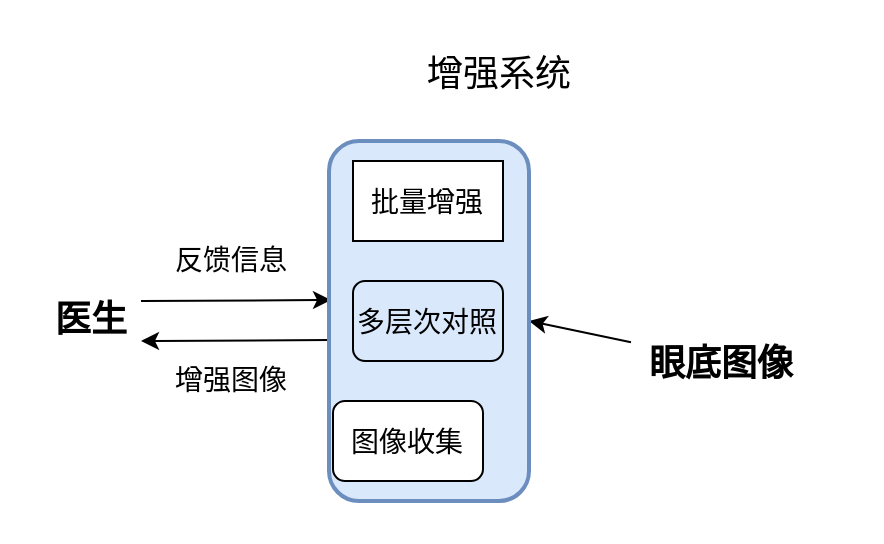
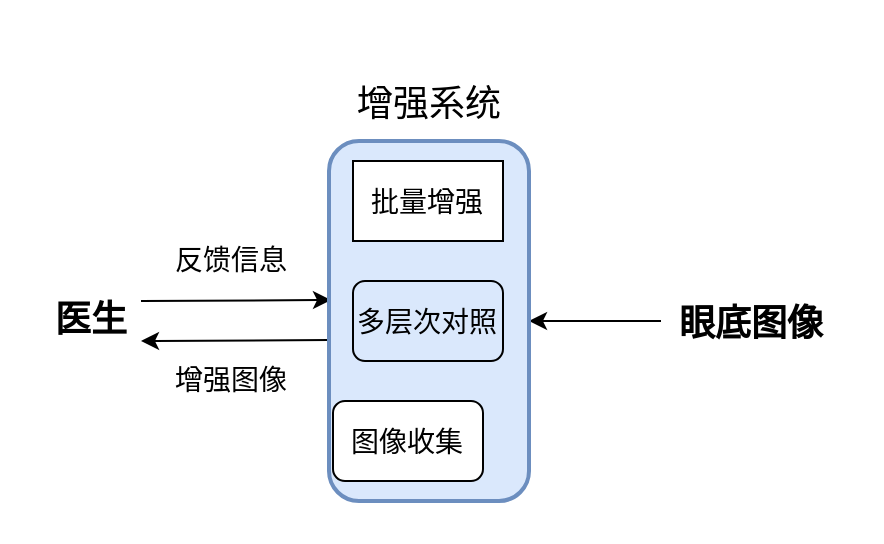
(499, 61) -> (429, 91)
(721, 361) -> (751, 321)
